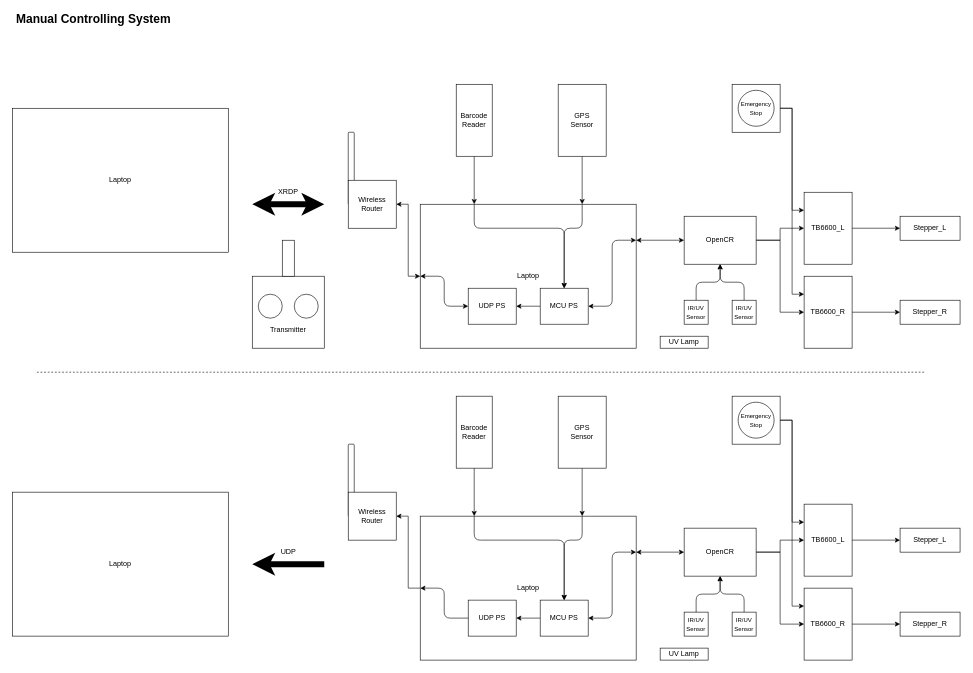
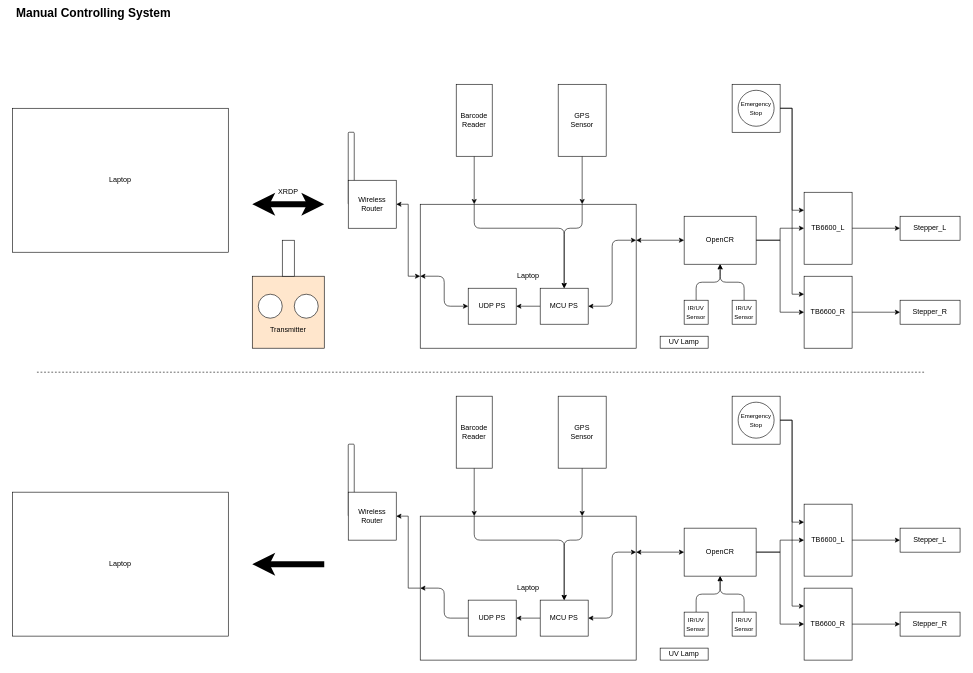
(93, 18) -> (93, 12)
(288, 312) -> (288, 312)
(288, 552) -> none
